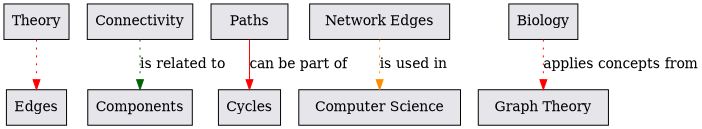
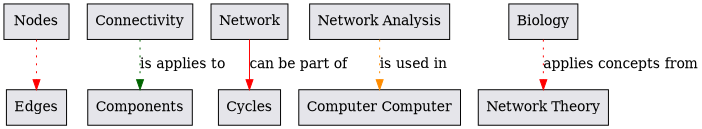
(36, 22) -> (36, 22)
(249, 22) -> (249, 22)
(380, 22) -> (380, 22)
(183, 65) -> (183, 65)
(380, 107) -> (380, 107)
(543, 107) -> (543, 107)
